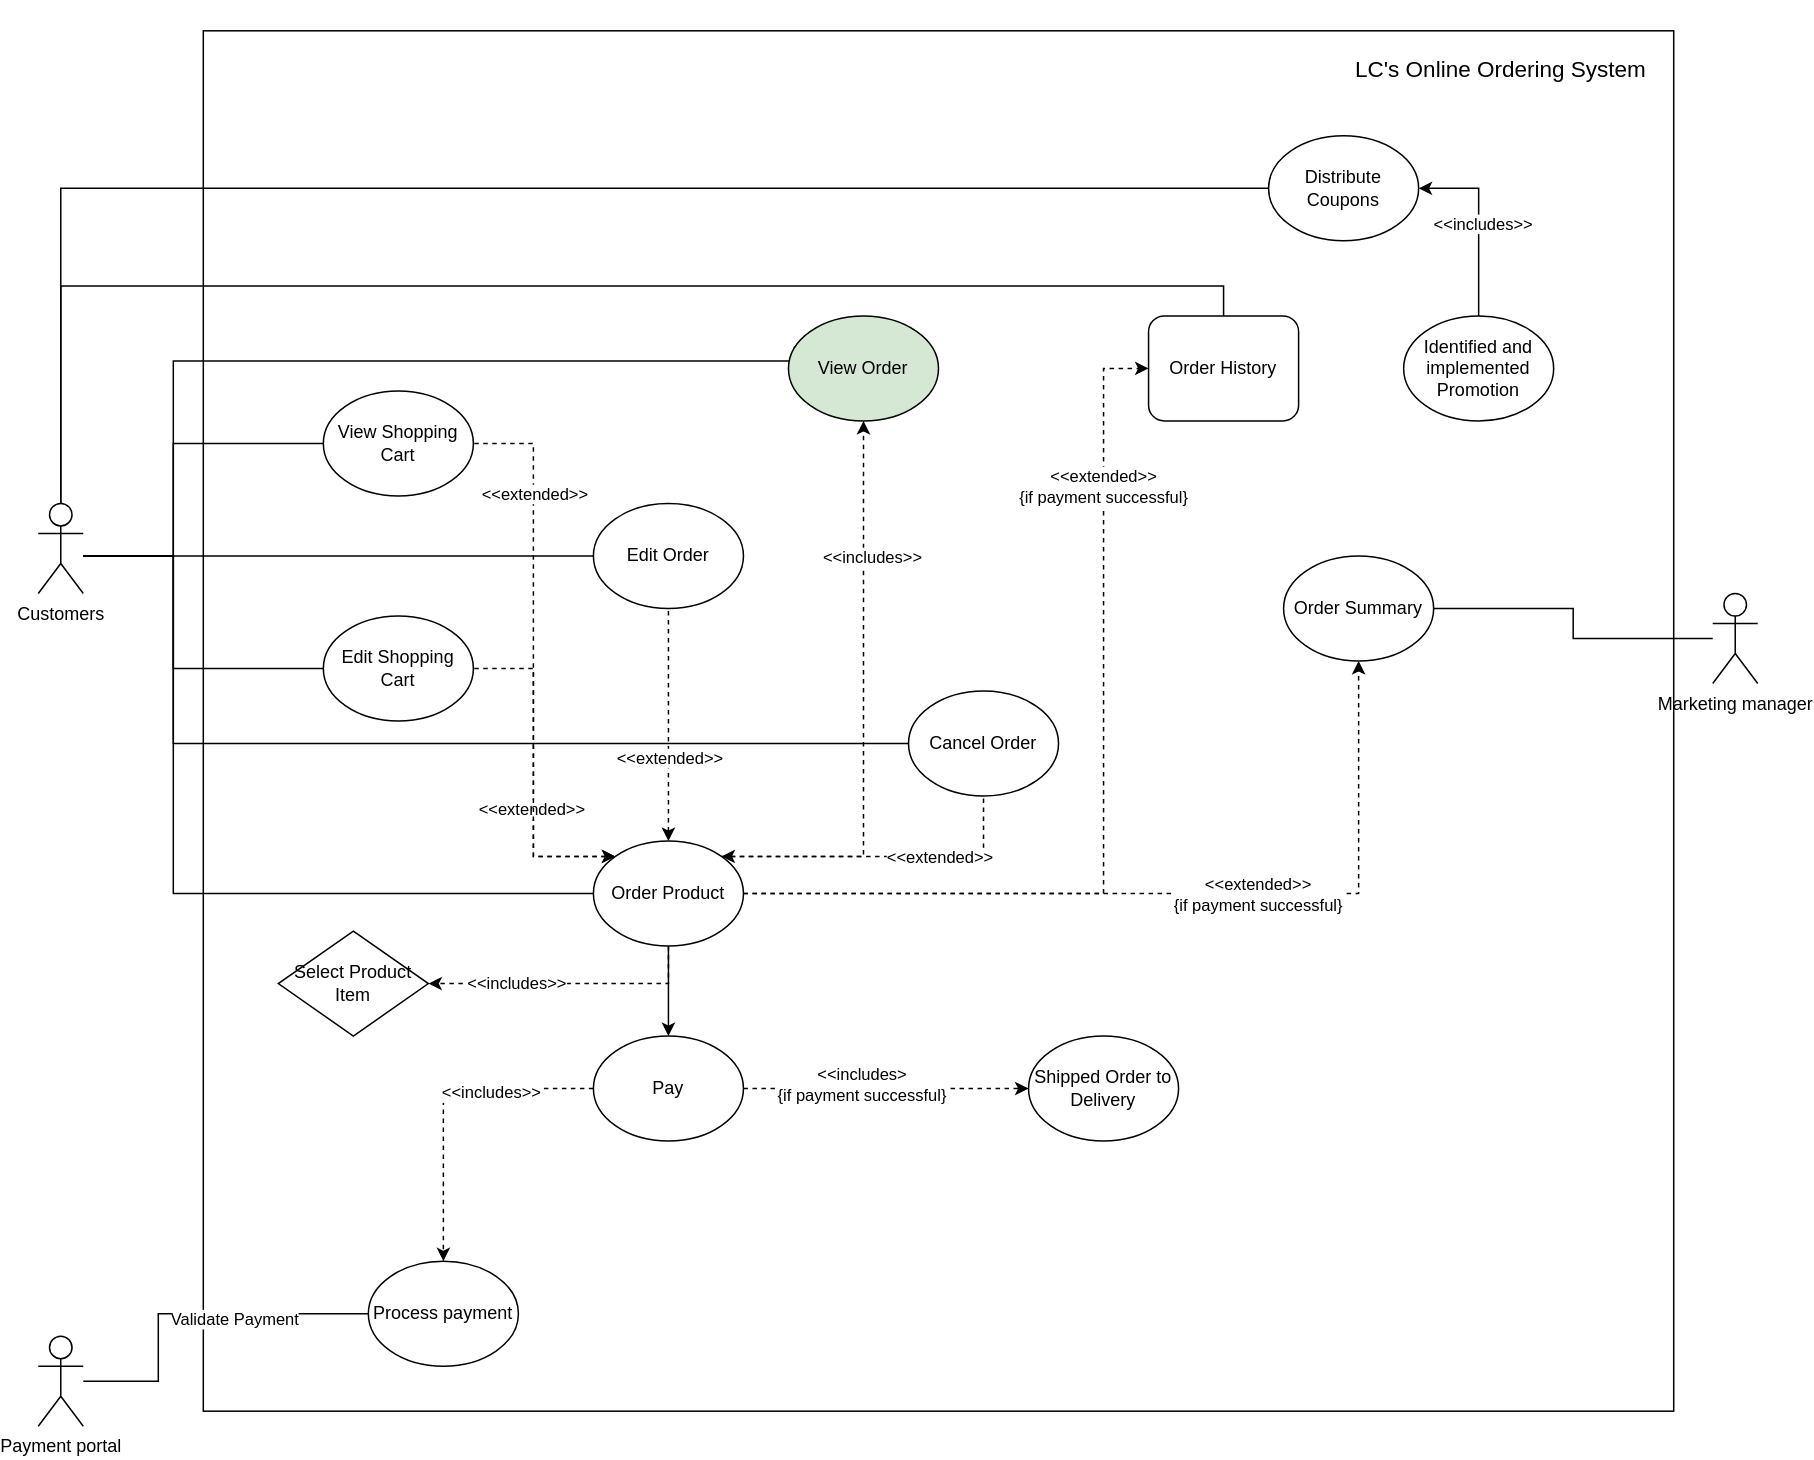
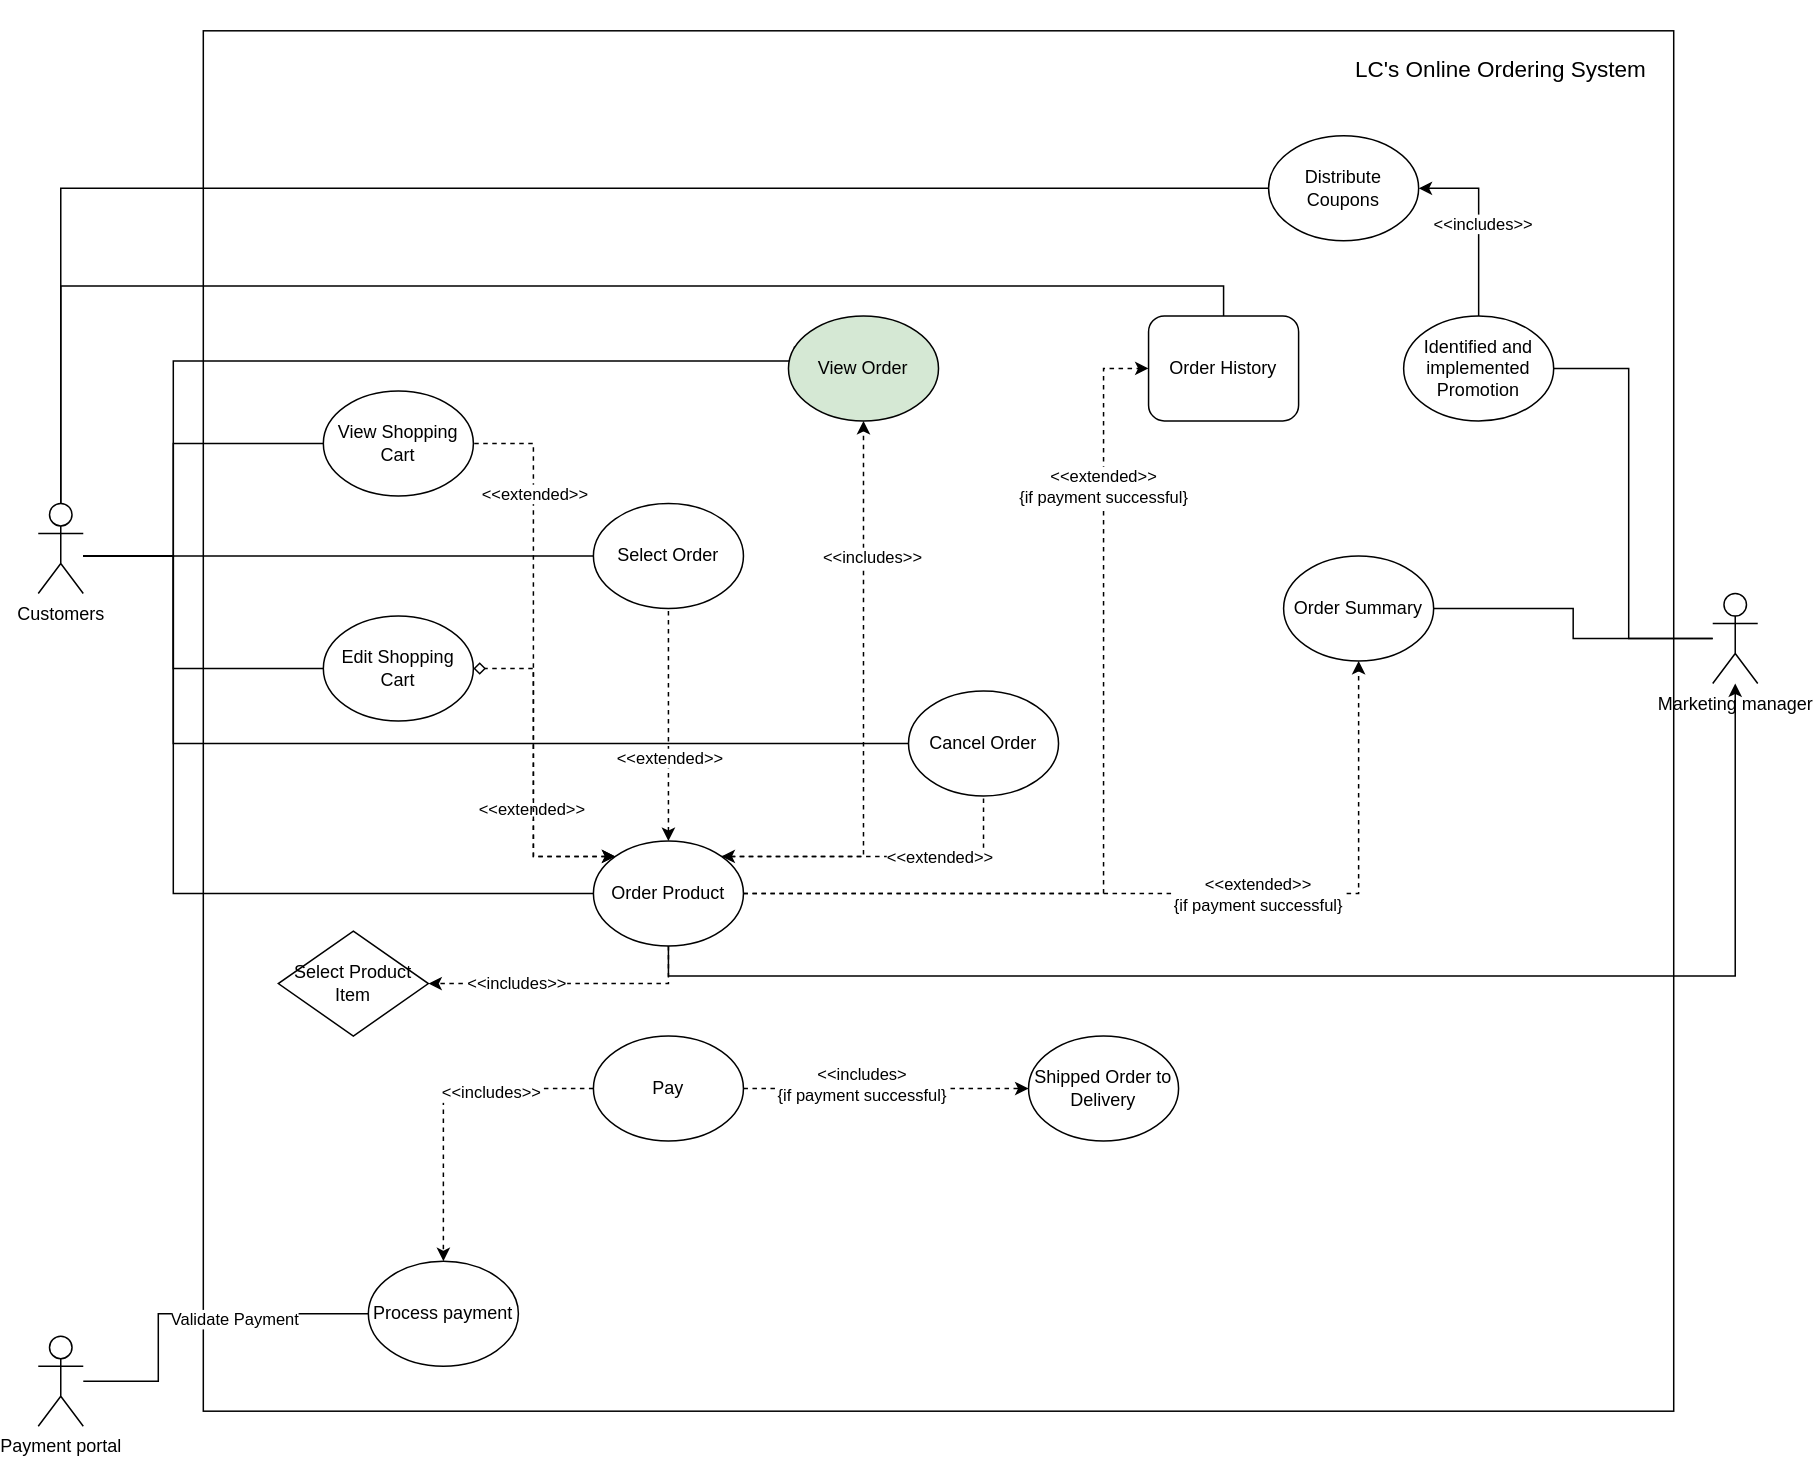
none -> (1628, 464)
(668, 556) -> (668, 556)
(480, 668) -> (486, 668)
(668, 1005) -> (1336, 976)
